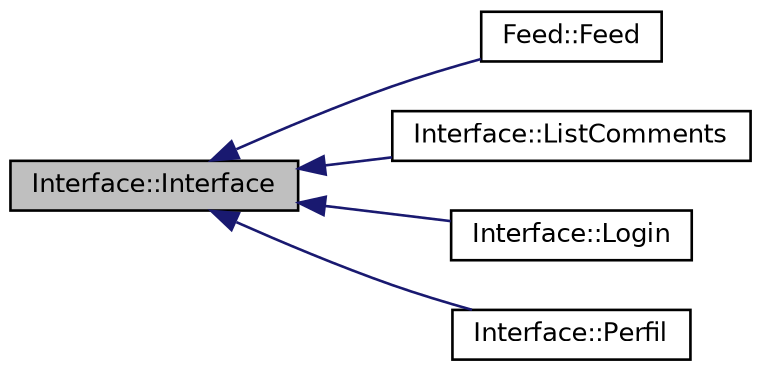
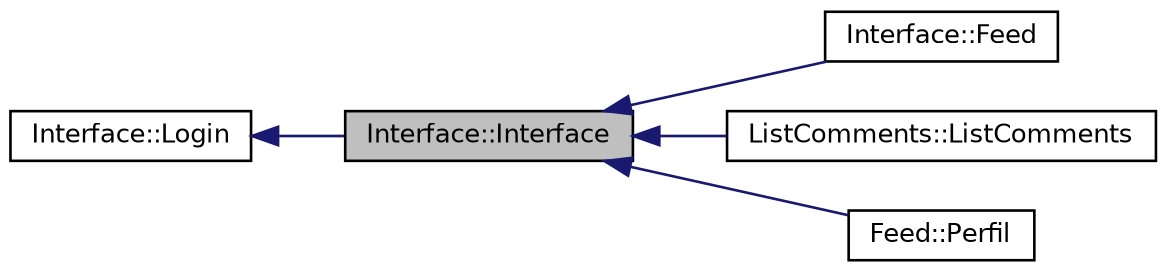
(571, 37) -> (942, 37)
(571, 136) -> (942, 136)
(388, 214) -> (311, 136)
(571, 335) -> (942, 235)
